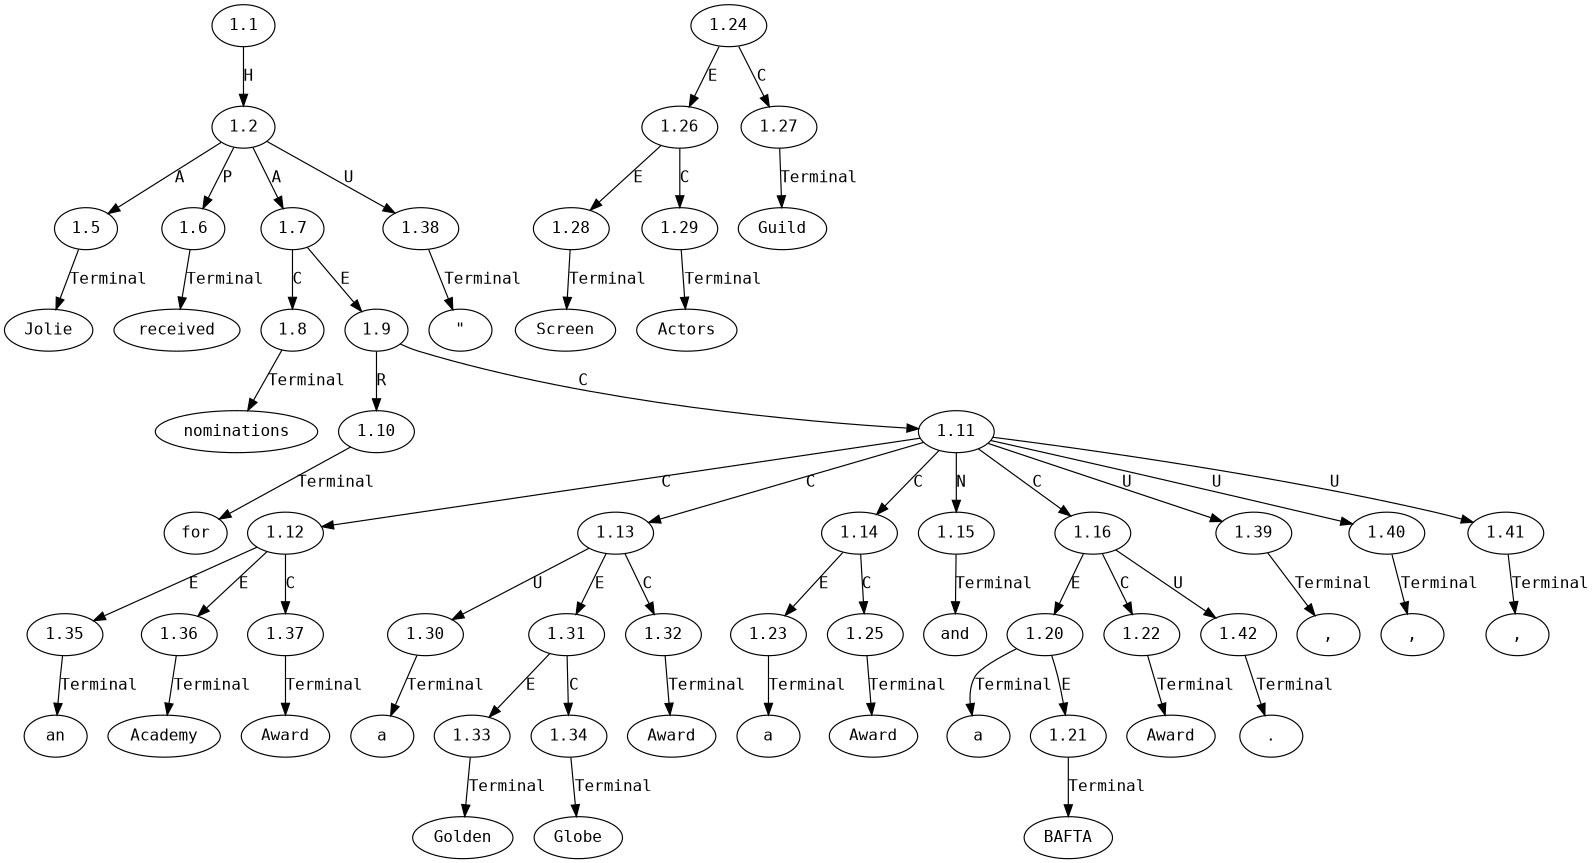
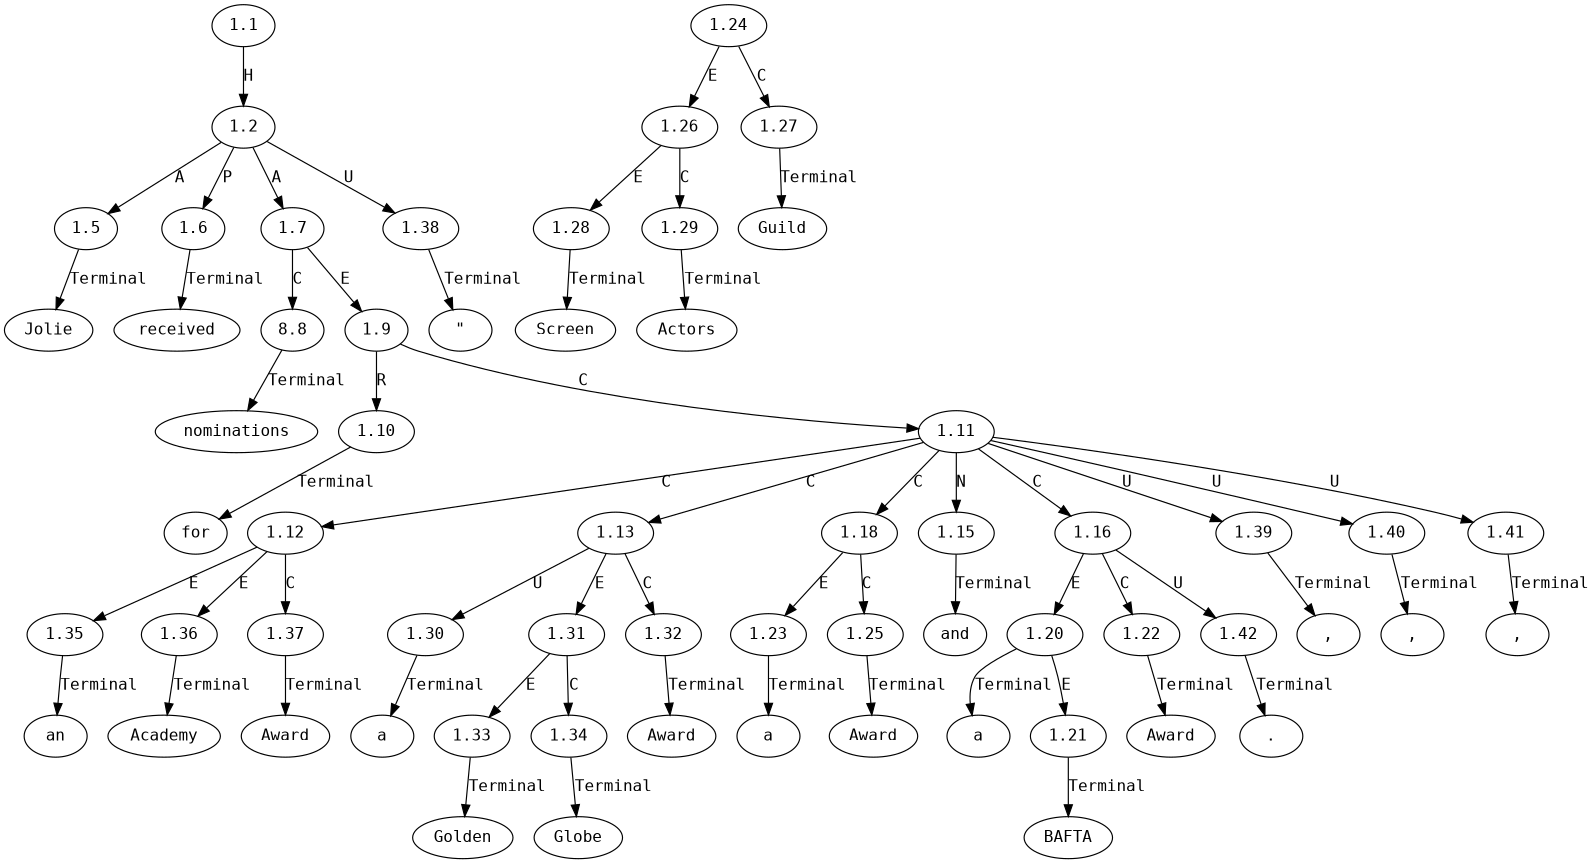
(292, 330) -> (292, 330)
(859, 533) -> (859, 533)
